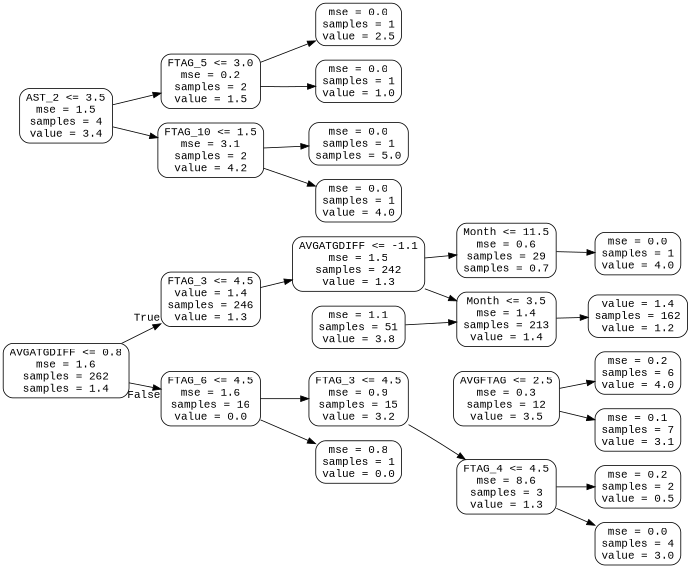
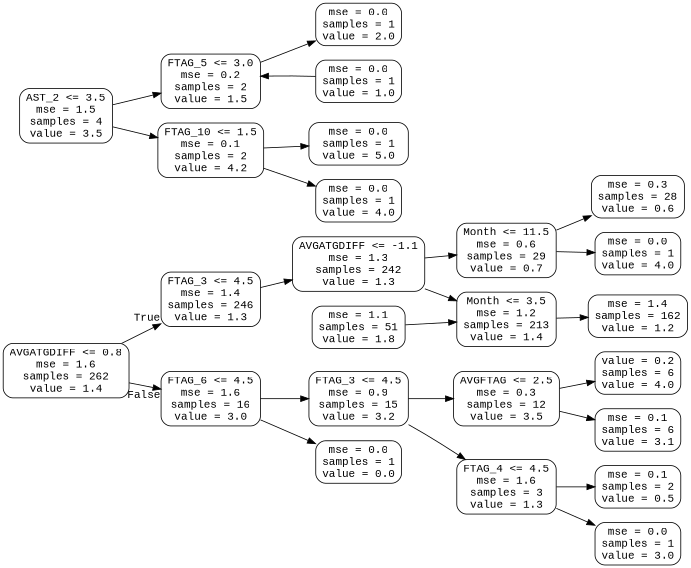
(359, 24) -> (359, 24)
(284, 87) -> (292, 76)
(66, 116) -> (66, 116)
(359, 144) -> (359, 144)
(211, 150) -> (211, 150)
none -> (638, 197)
(506, 250) -> (506, 250)
(359, 264) -> (359, 264)
(211, 299) -> (211, 299)
(638, 316) -> (638, 316)
(506, 319) -> (506, 319)
(359, 327) -> (359, 327)
(66, 371) -> (66, 371)
(638, 373) -> (638, 373)
(211, 399) -> (211, 399)
none -> (427, 399)
(638, 430) -> (638, 430)
(359, 462) -> (359, 462)
(506, 487) -> (506, 487)
(638, 487) -> (638, 487)
(638, 544) -> (638, 544)
